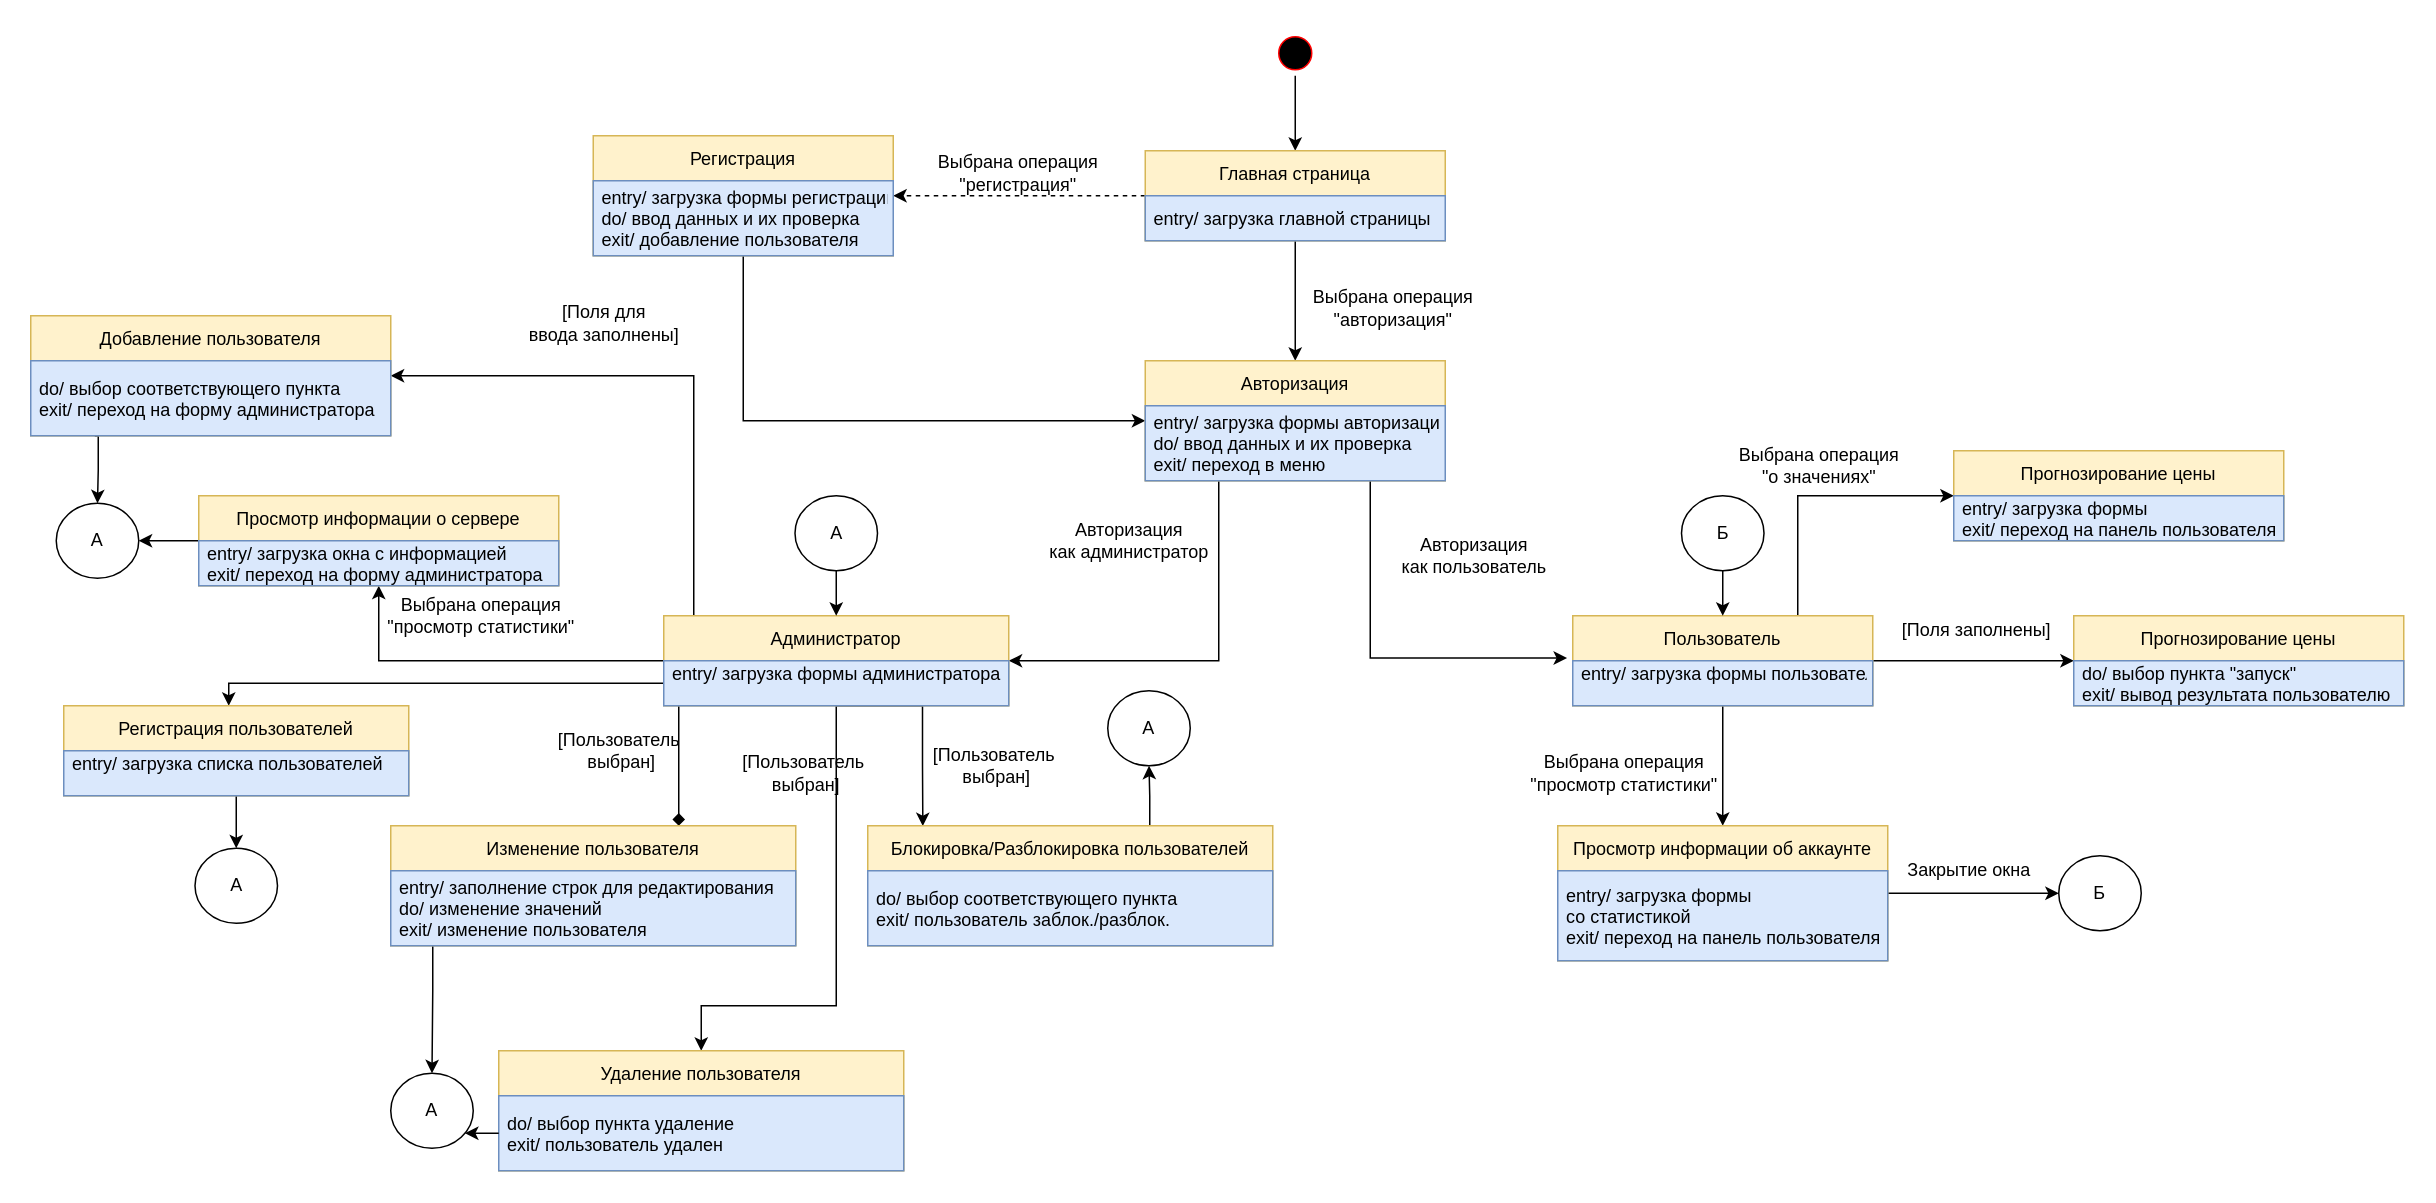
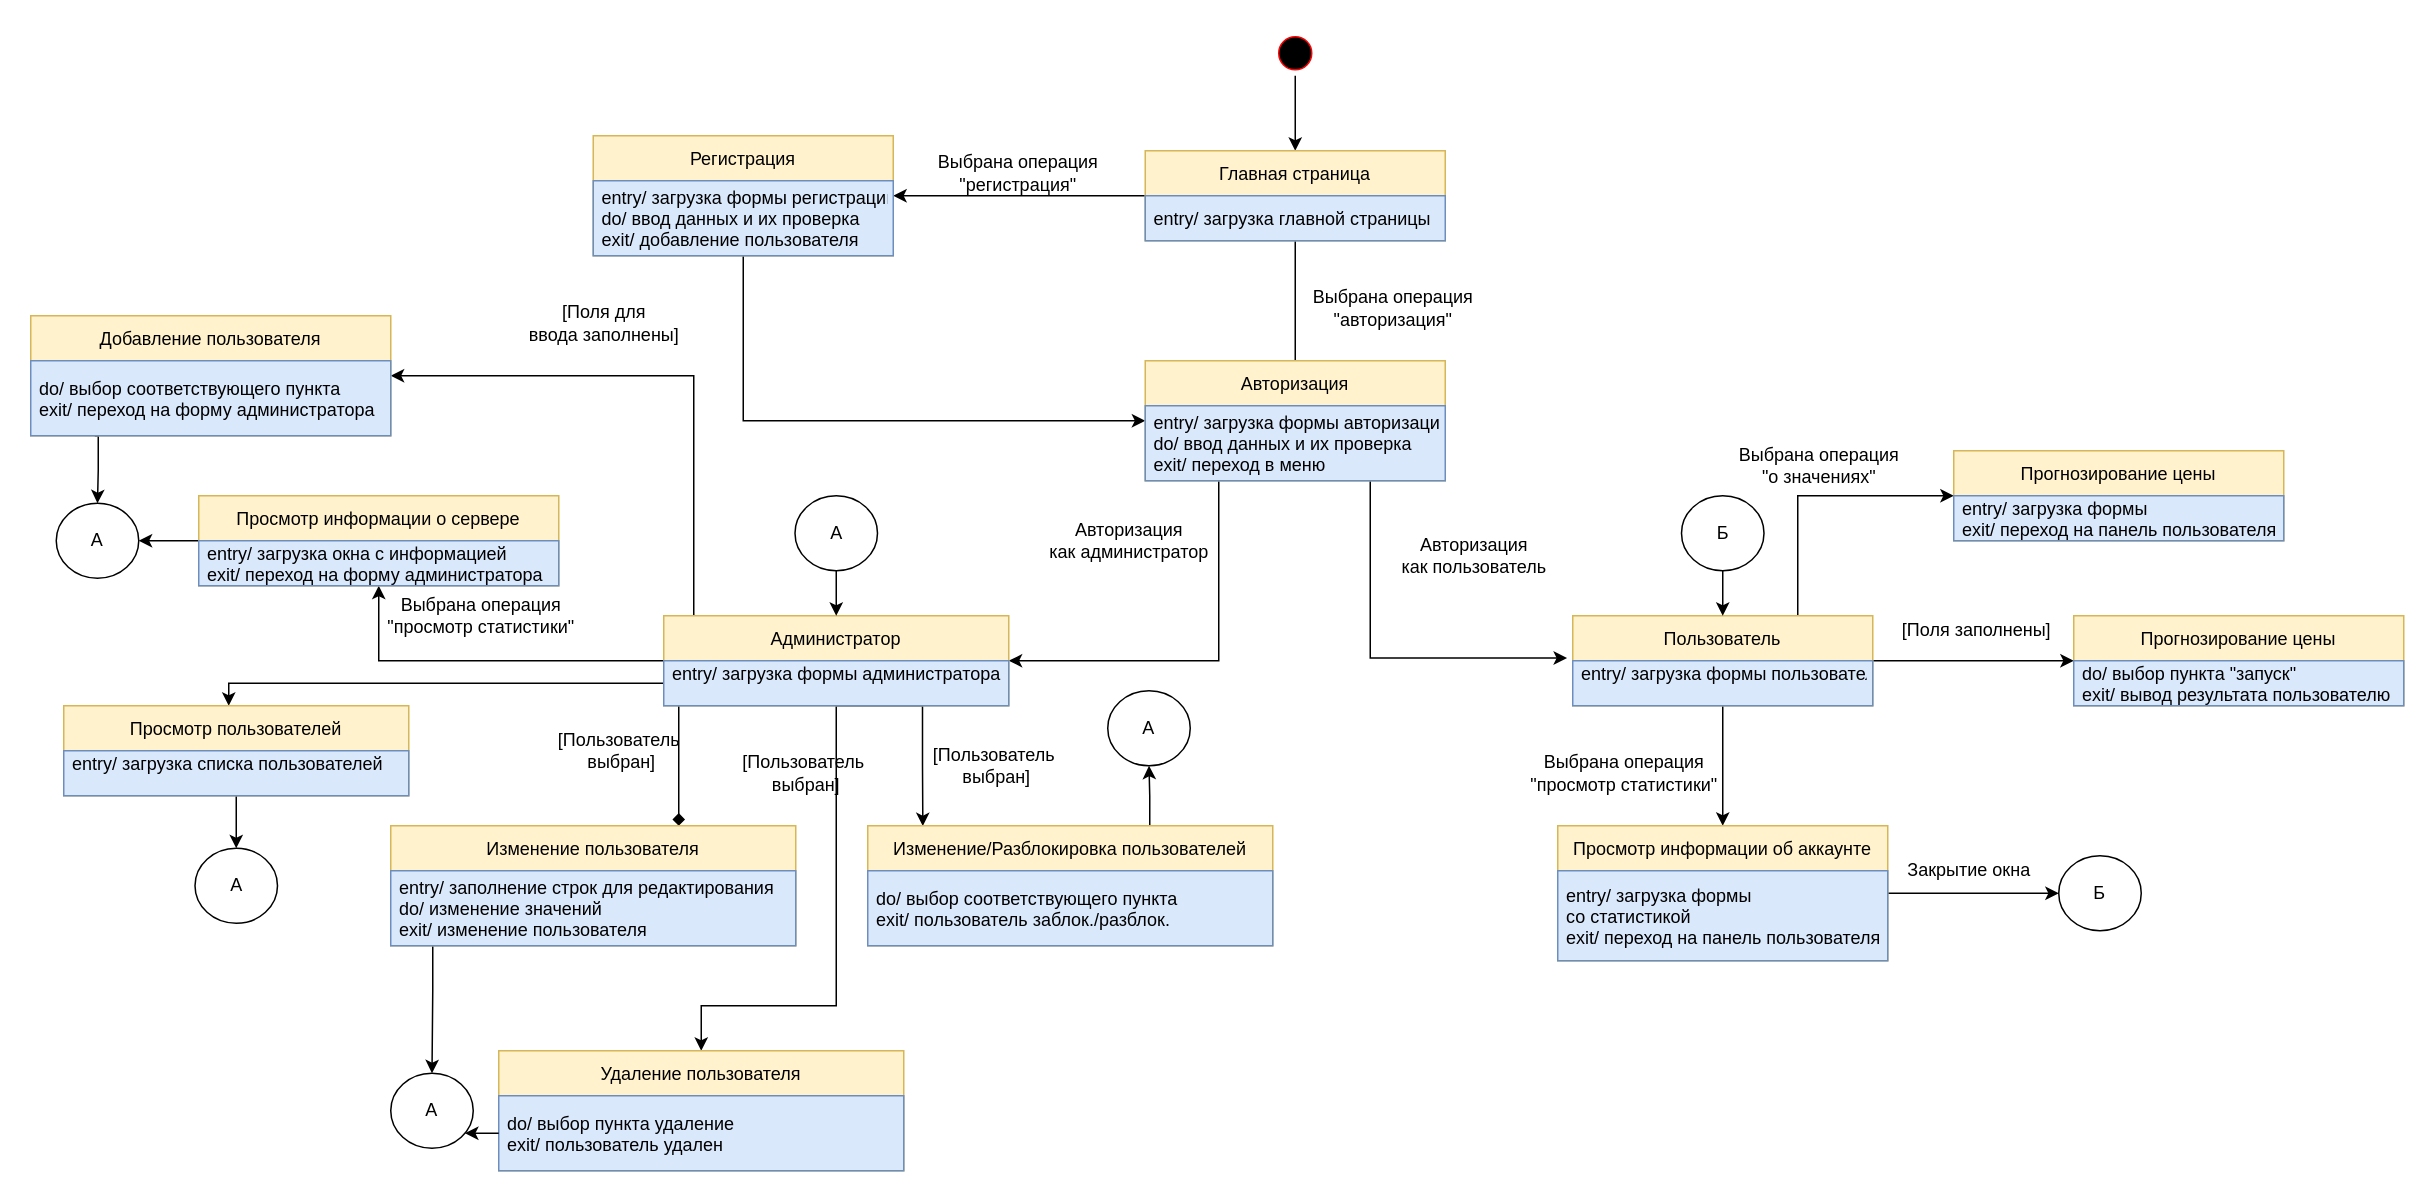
(1023, 196) -> (1023, 196)
(1295, 349) -> (1295, 353)
(236, 729) -> (236, 729)
(1070, 849) -> (1070, 849)
